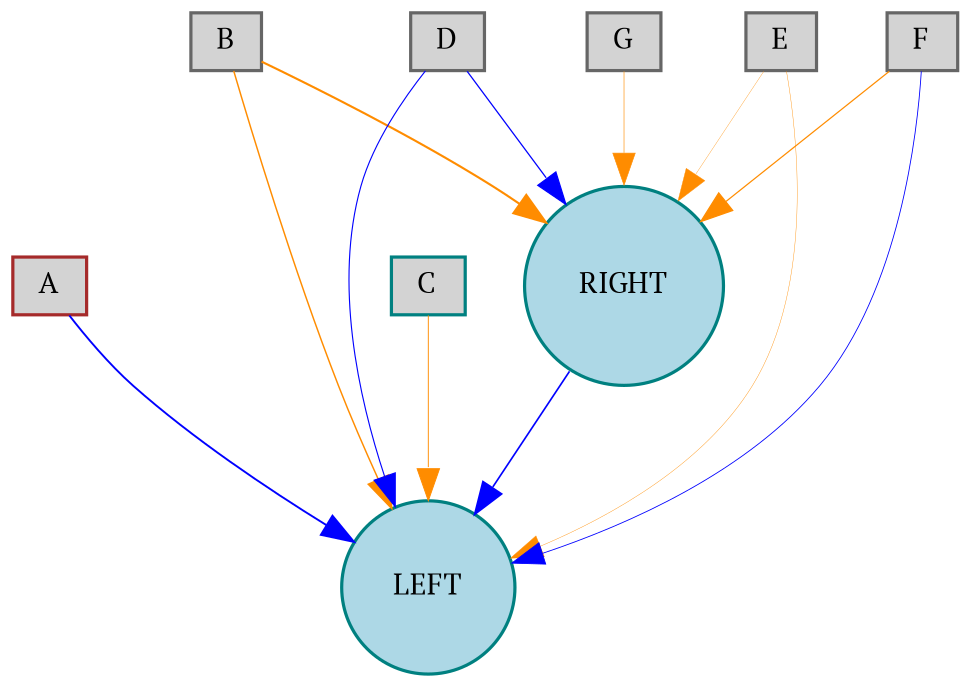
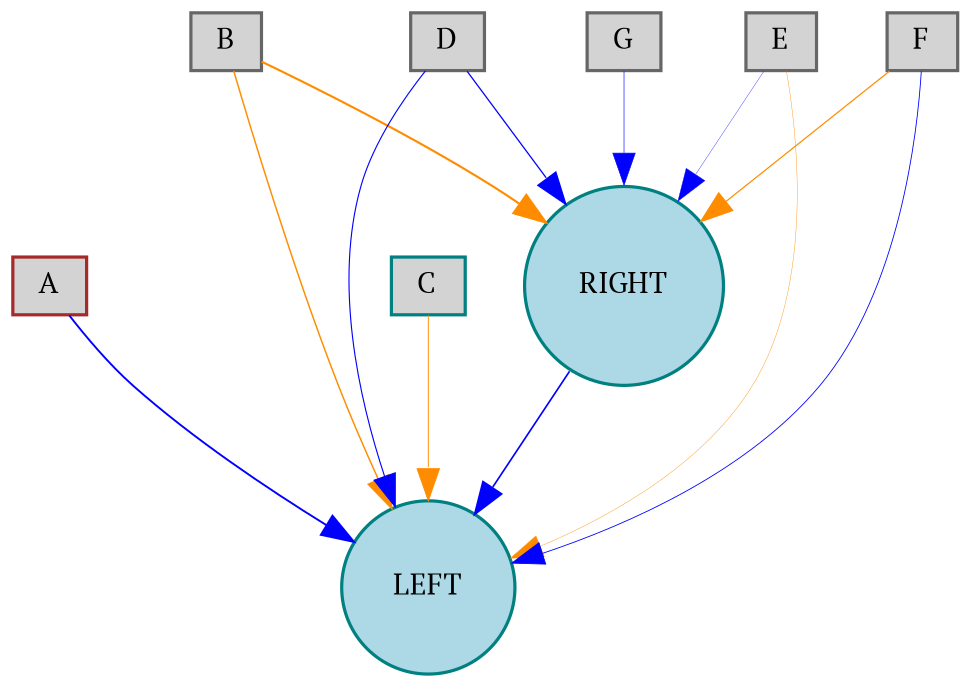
(624, 112) -> (624, 112)
(730, 123) -> (730, 123)
